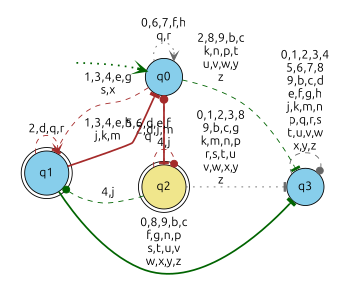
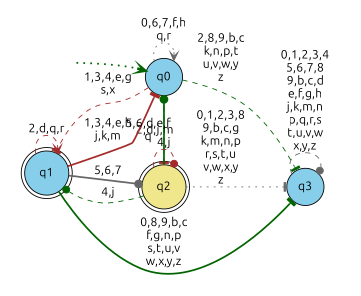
(164, 134) -> (164, 134)
none -> (102, 180)
